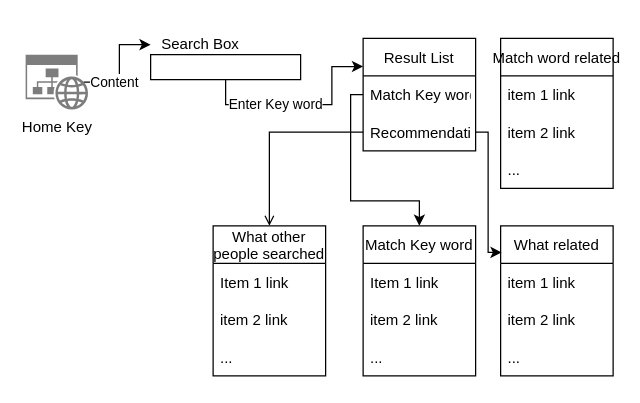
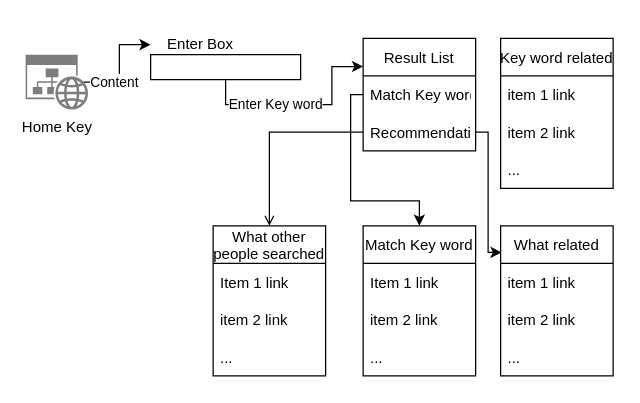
(201, 44) -> (201, 44)
(556, 58) -> (556, 58)
